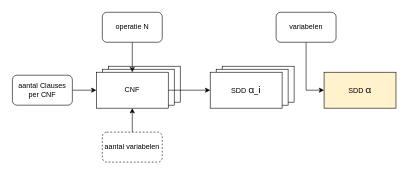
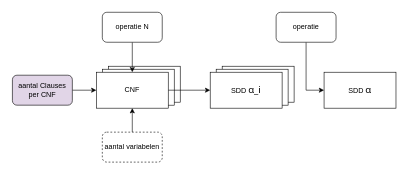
(306, 27) -> (306, 27)
(42, 90) -> (42, 90)
(360, 90) -> (360, 90)
